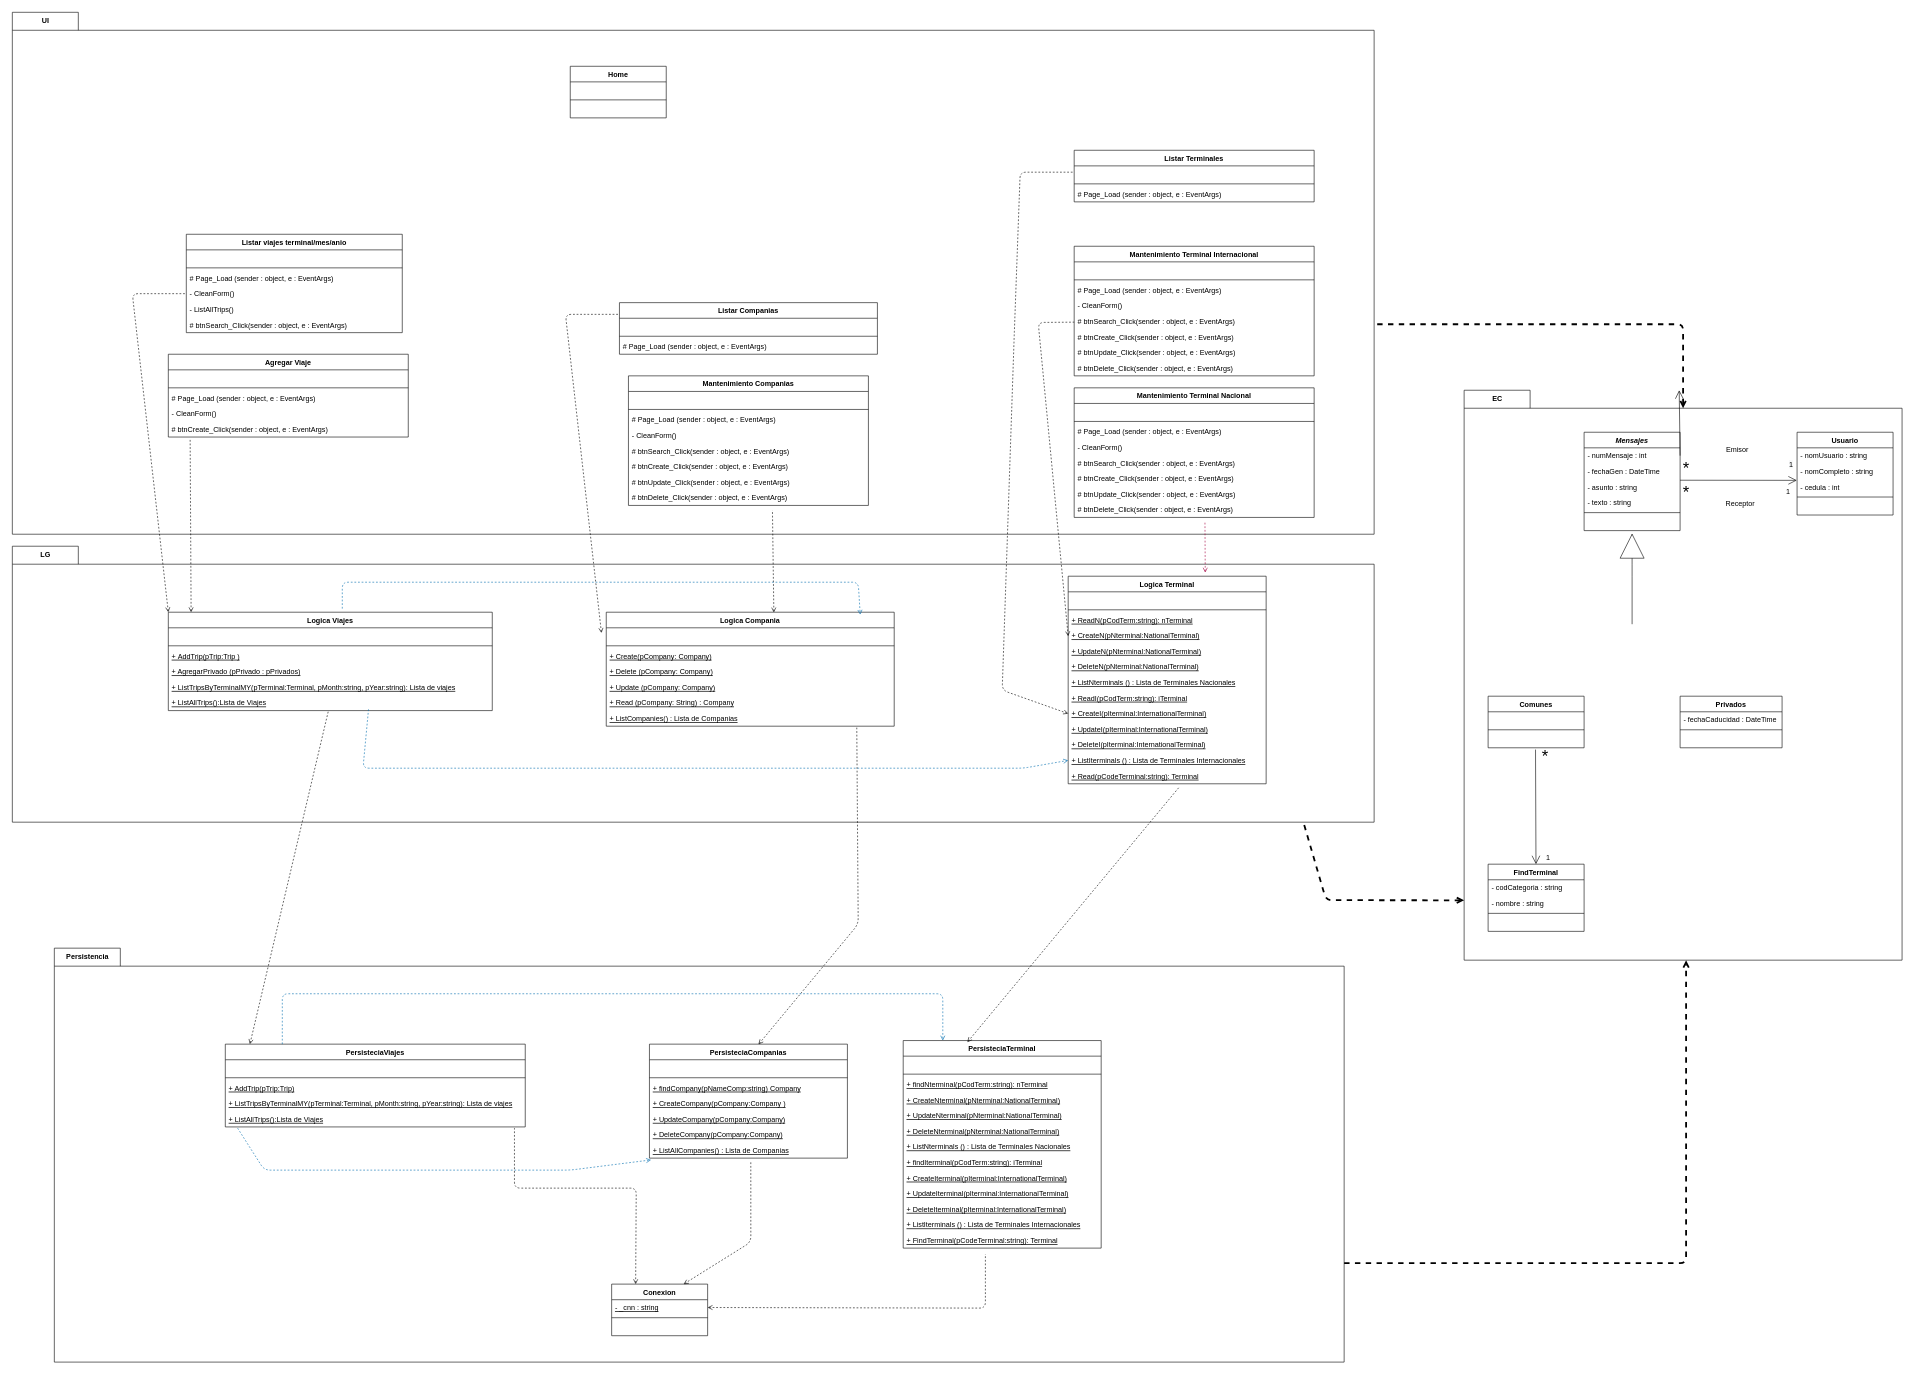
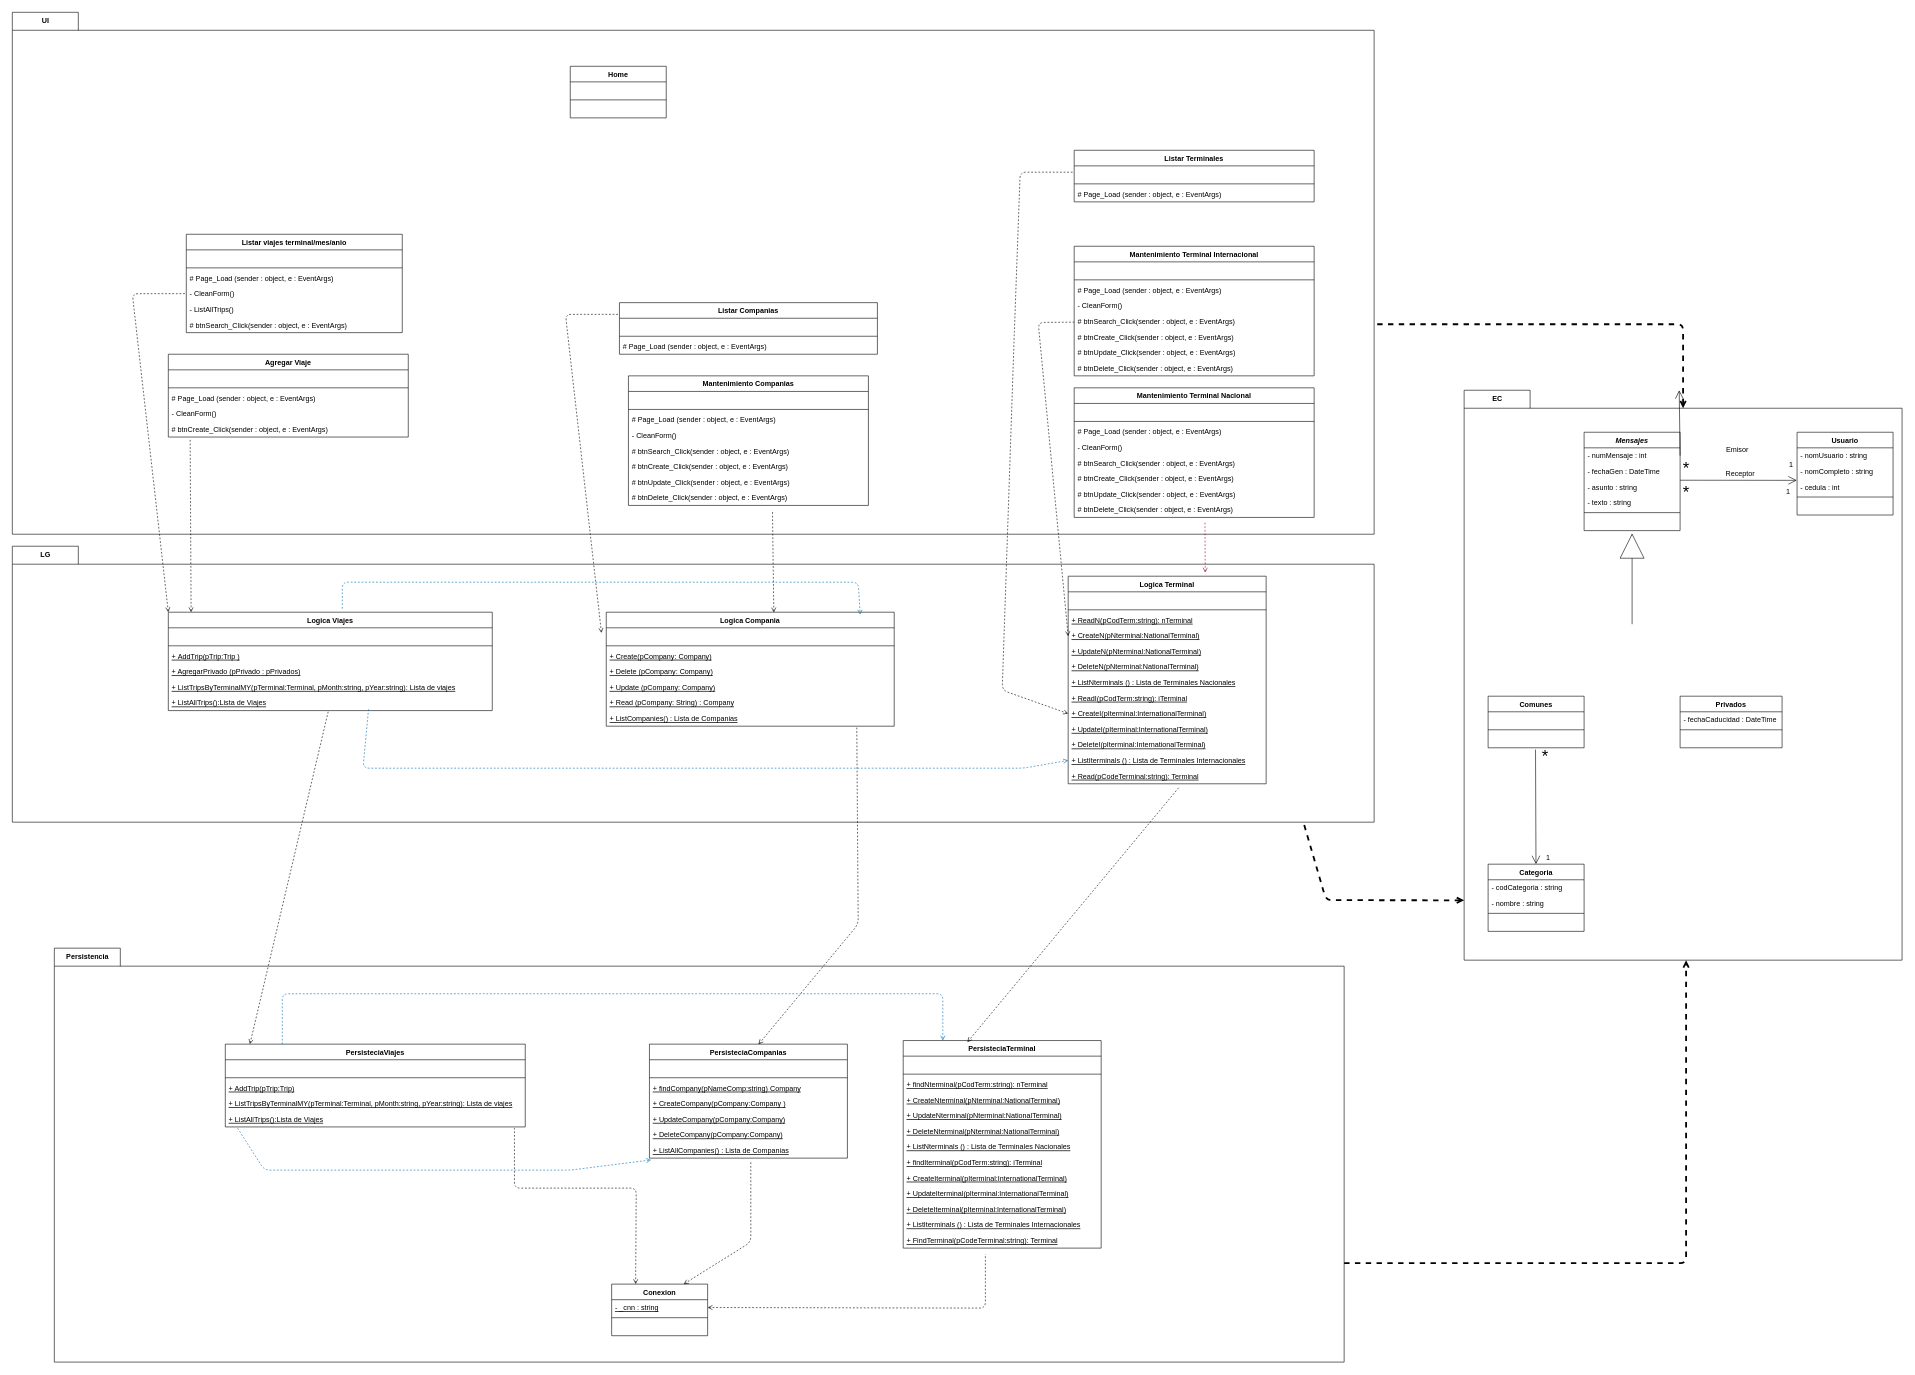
(1740, 504) -> (1740, 474)
(1536, 872) -> (1536, 872)
